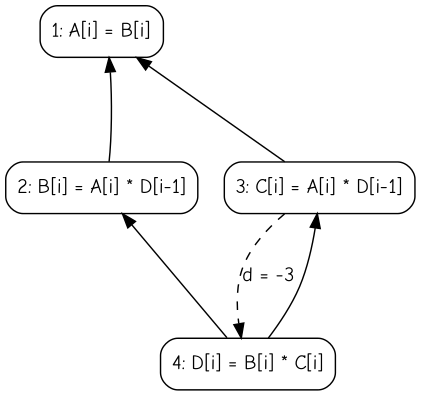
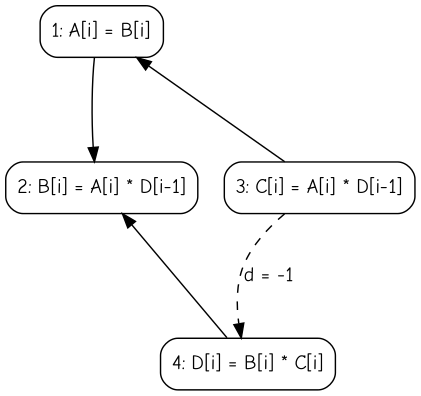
(111, 117) -> (92, 102)
(269, 276) -> (269, 276)
(300, 286) -> none
